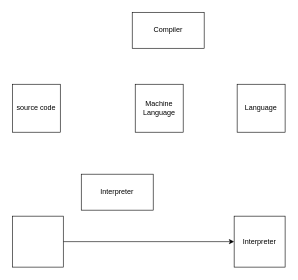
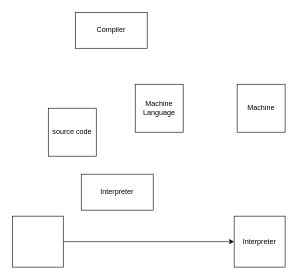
(168, 30) -> (111, 30)
(36, 108) -> (72, 132)
(261, 108) -> (261, 108)
